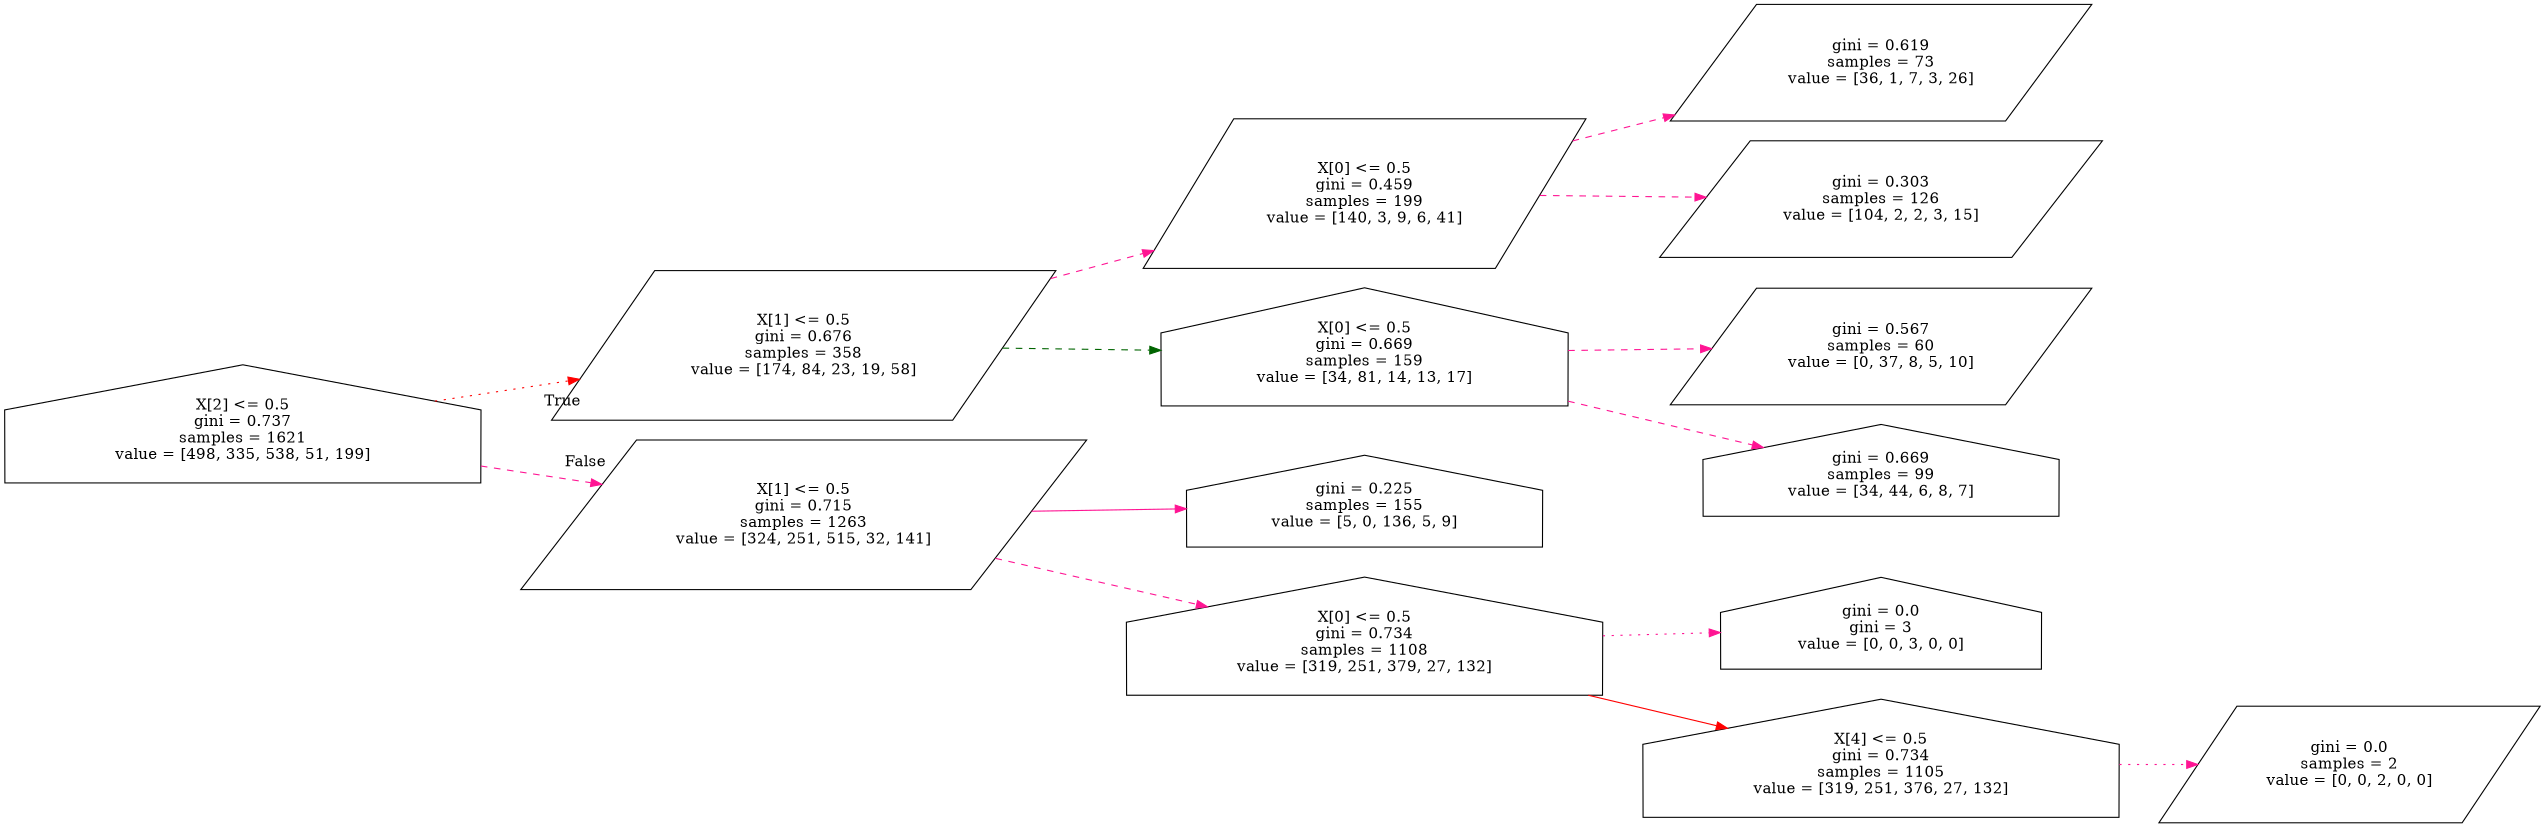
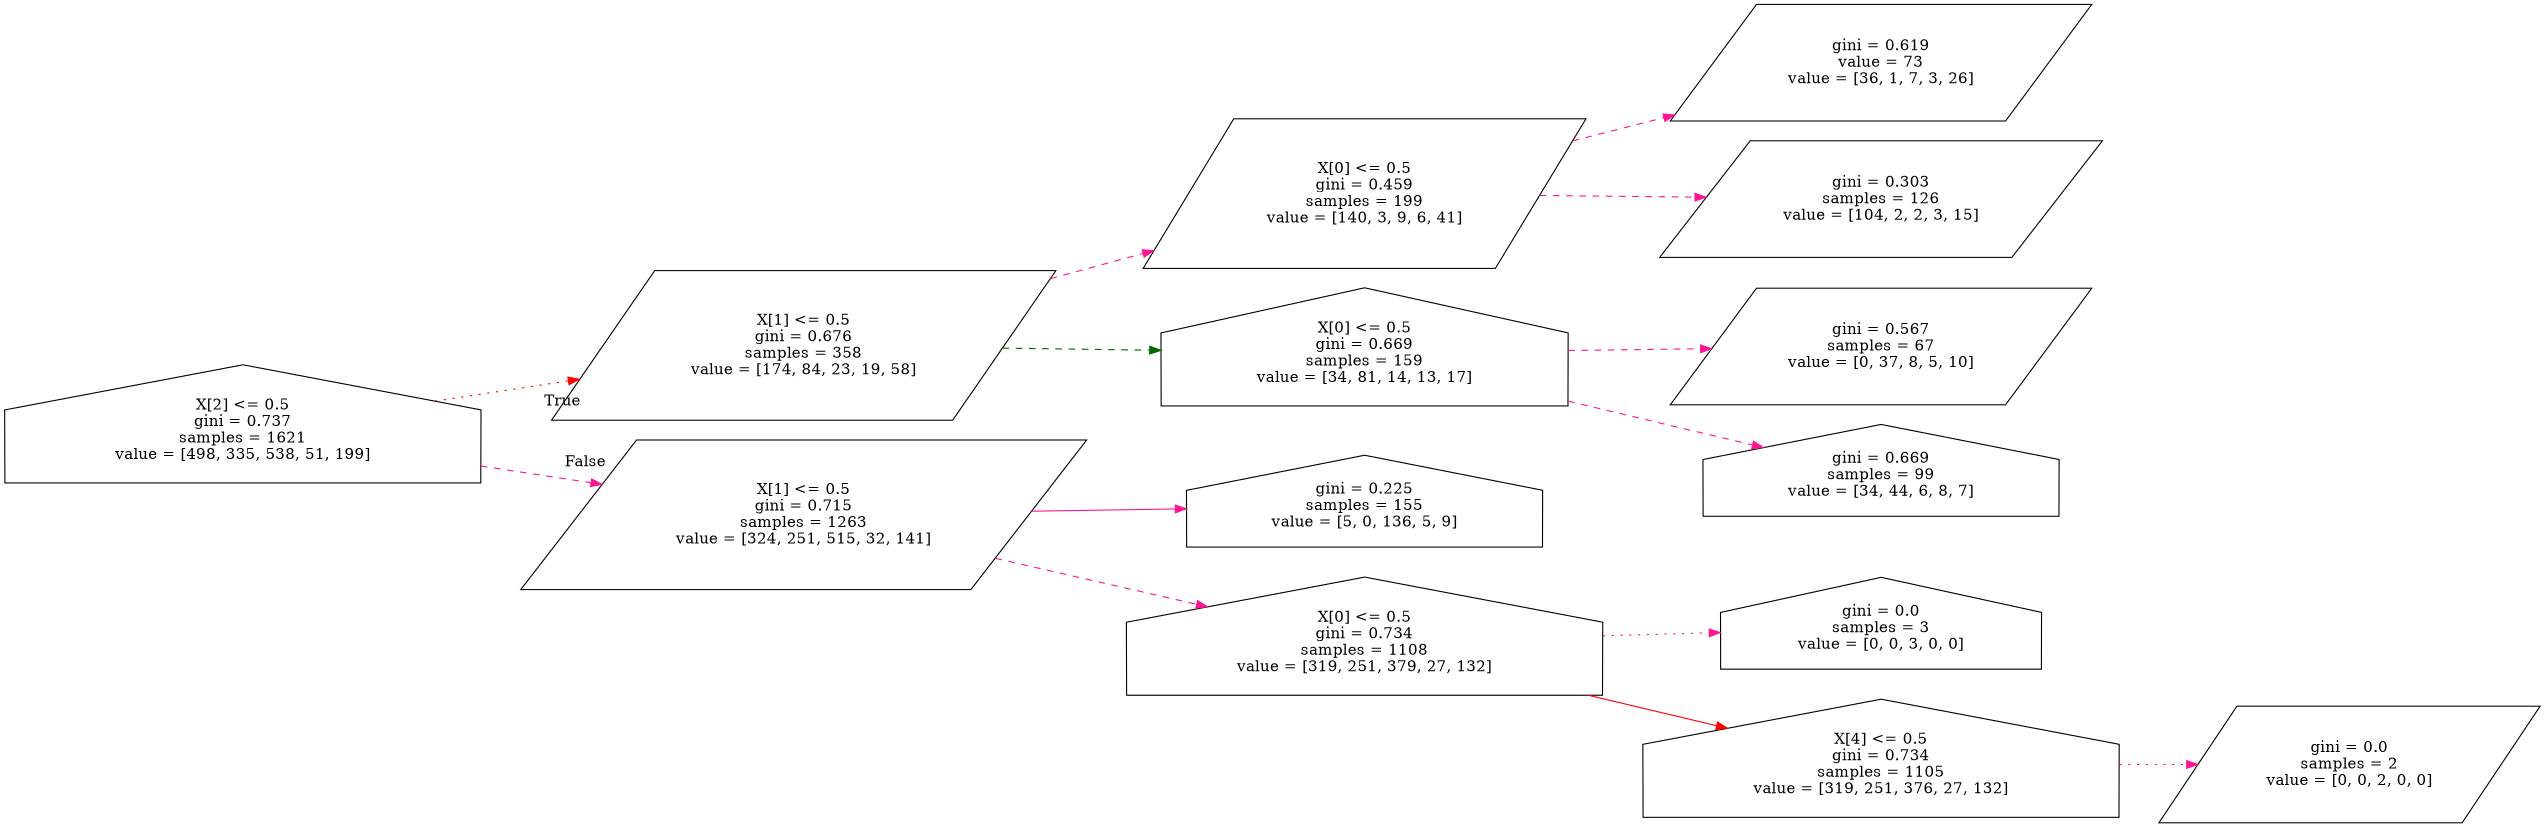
(1881, 63) -> (1881, 63)
(1881, 346) -> (1881, 346)
(1881, 628) -> (1881, 628)
